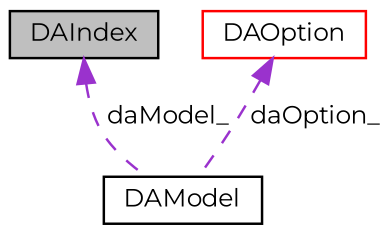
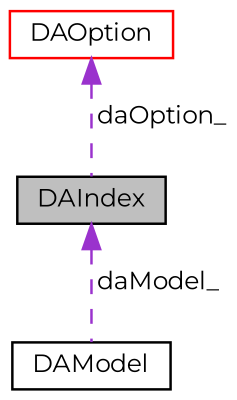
(231, 129) -> (91, 130)
